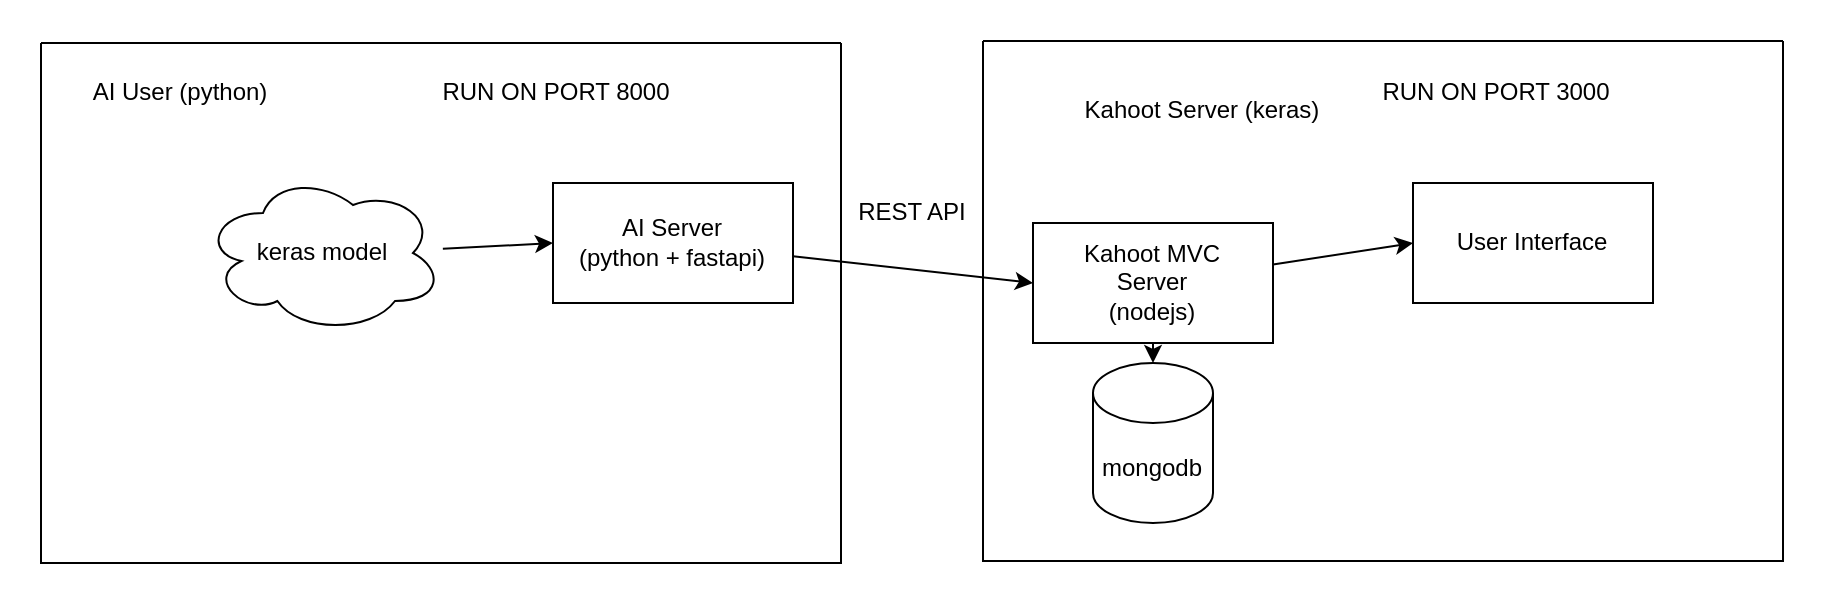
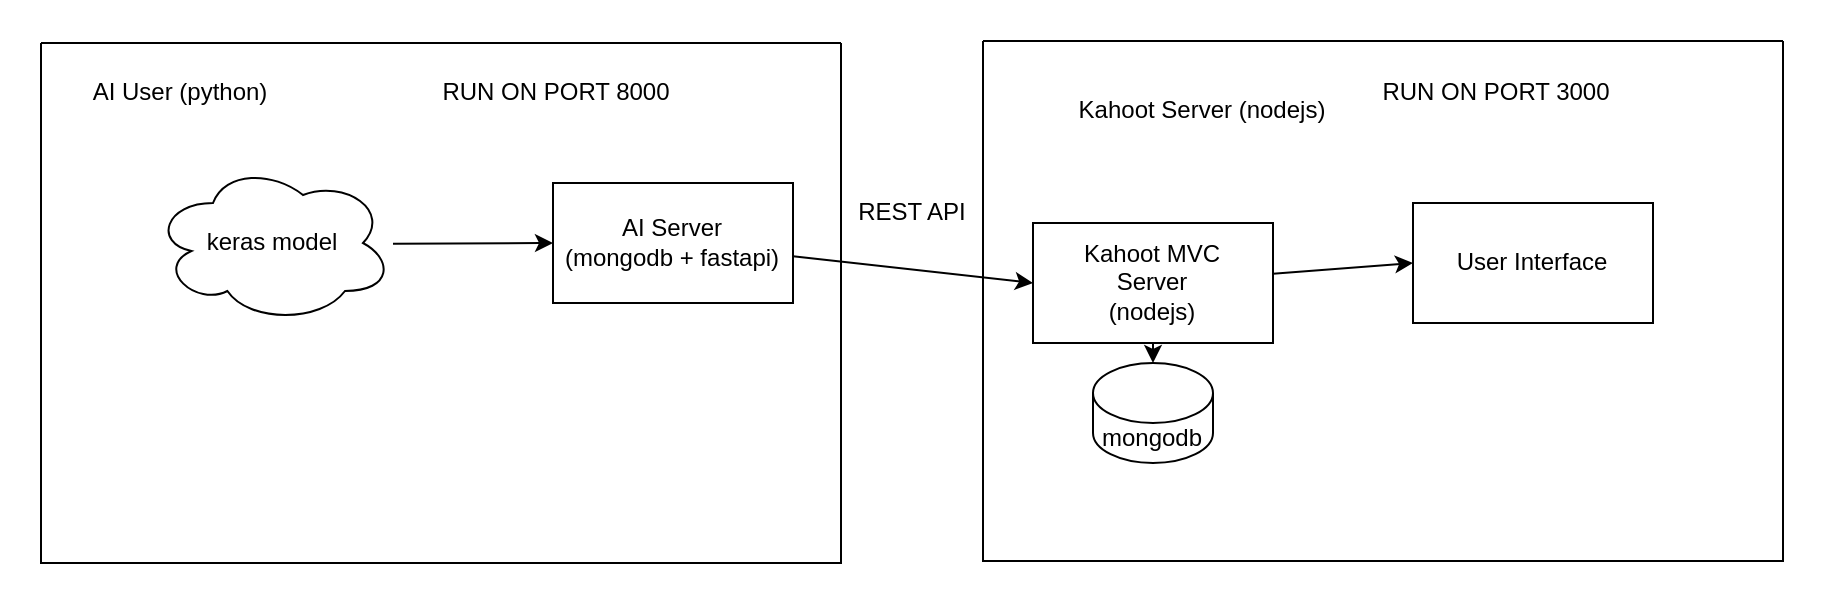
(1203, 111) -> (1203, 111)
(673, 243) -> (673, 243)
(1533, 243) -> (1533, 263)
(323, 253) -> (273, 243)
(1153, 443) -> (1153, 413)
